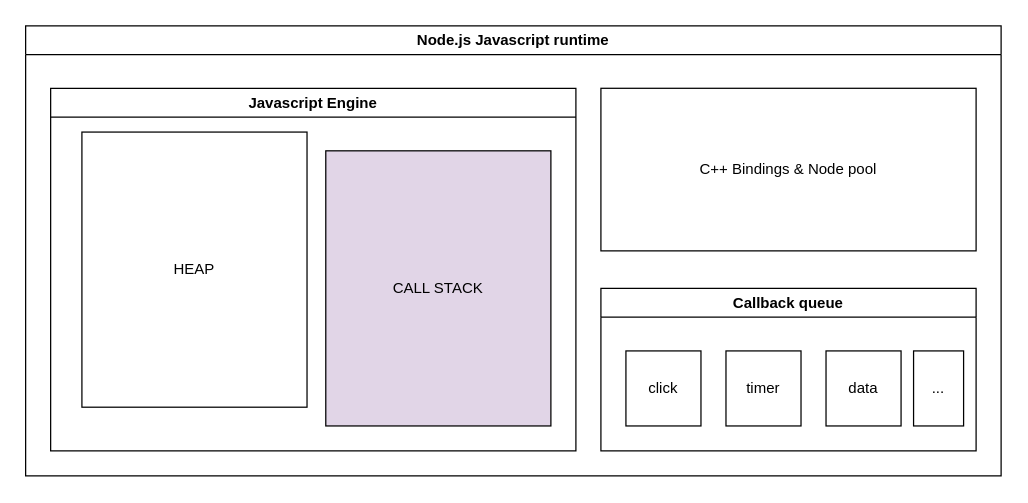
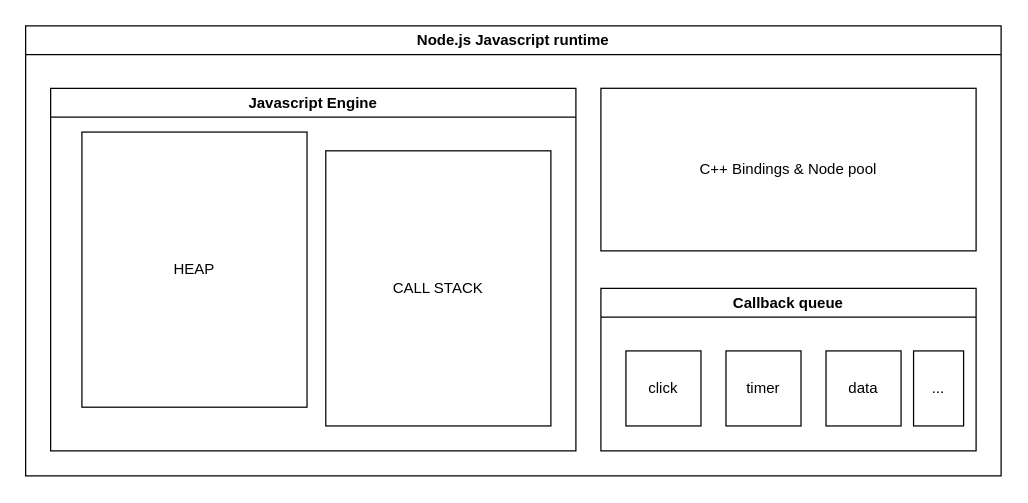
(438, 288) -> (438, 288)
